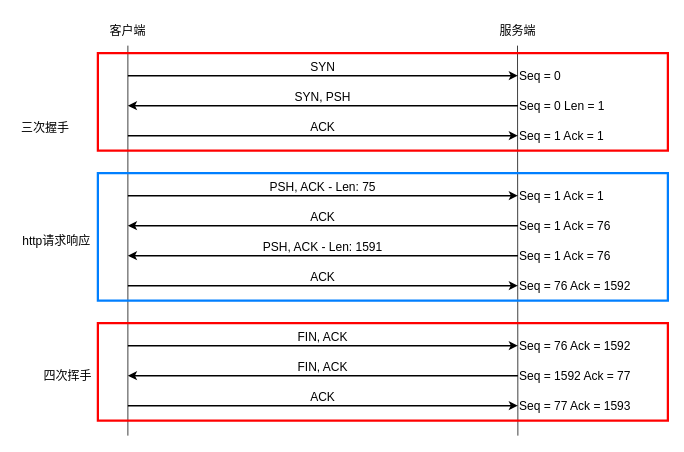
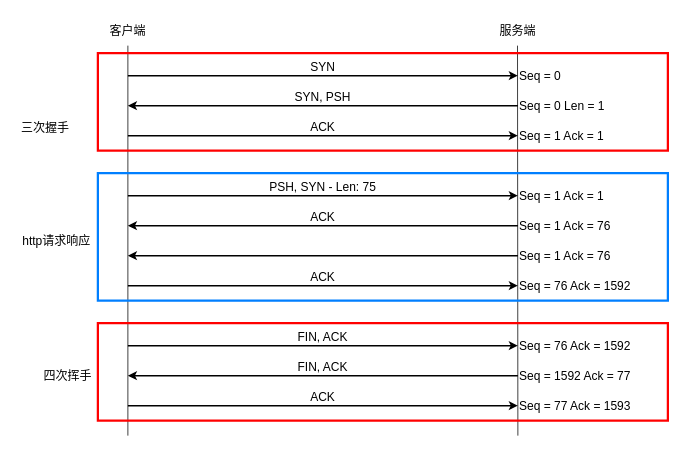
(323, 188) -> (323, 188)
(323, 240) -> none
